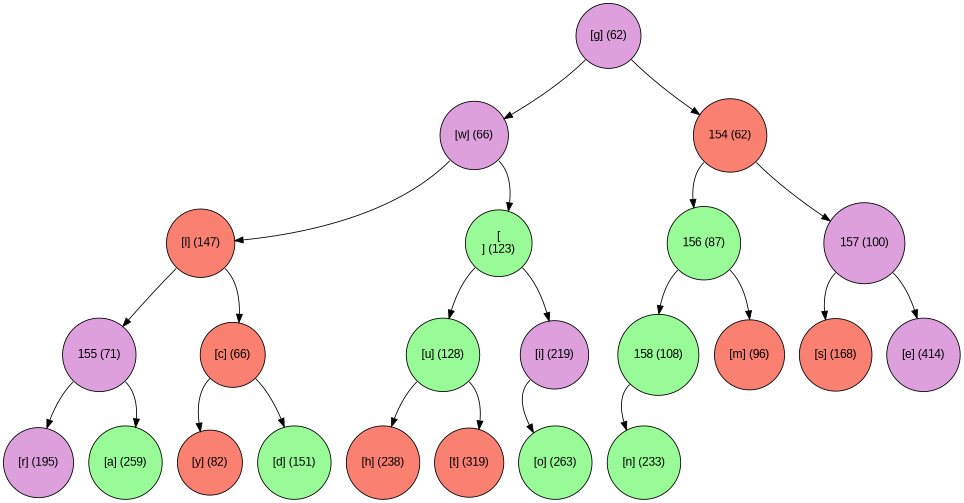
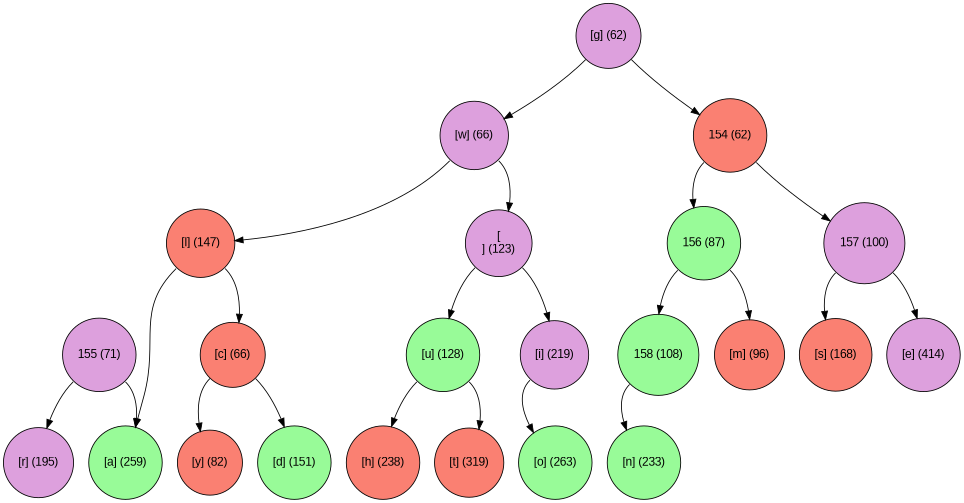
(499, 243) -> (499, 243)
(152, 294) -> (150, 341)
